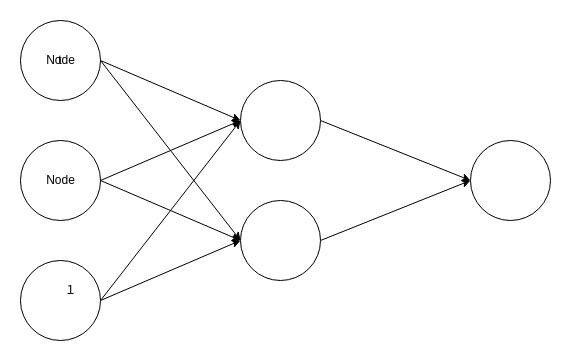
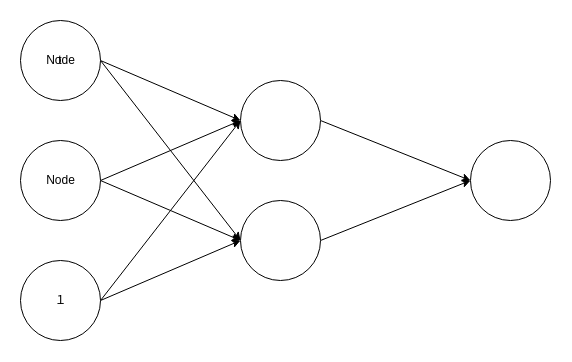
(71, 291) -> (61, 301)
